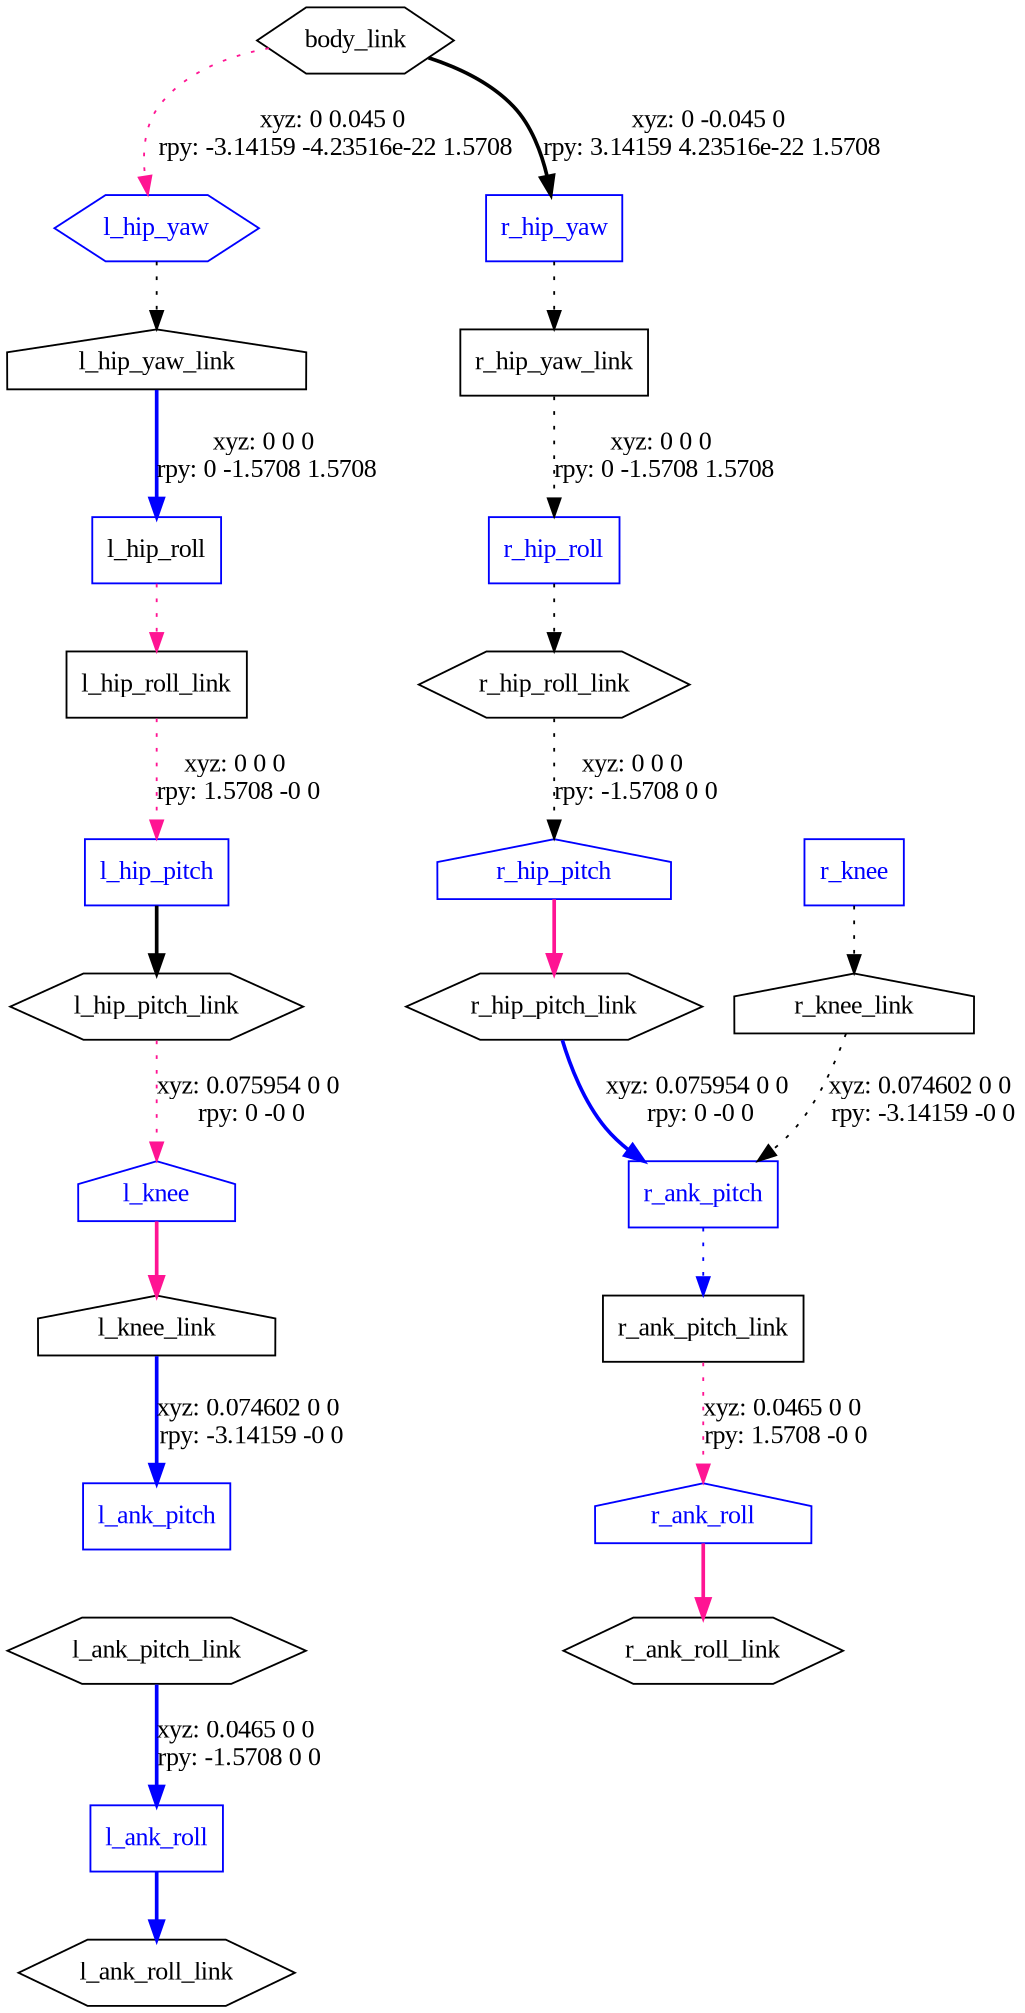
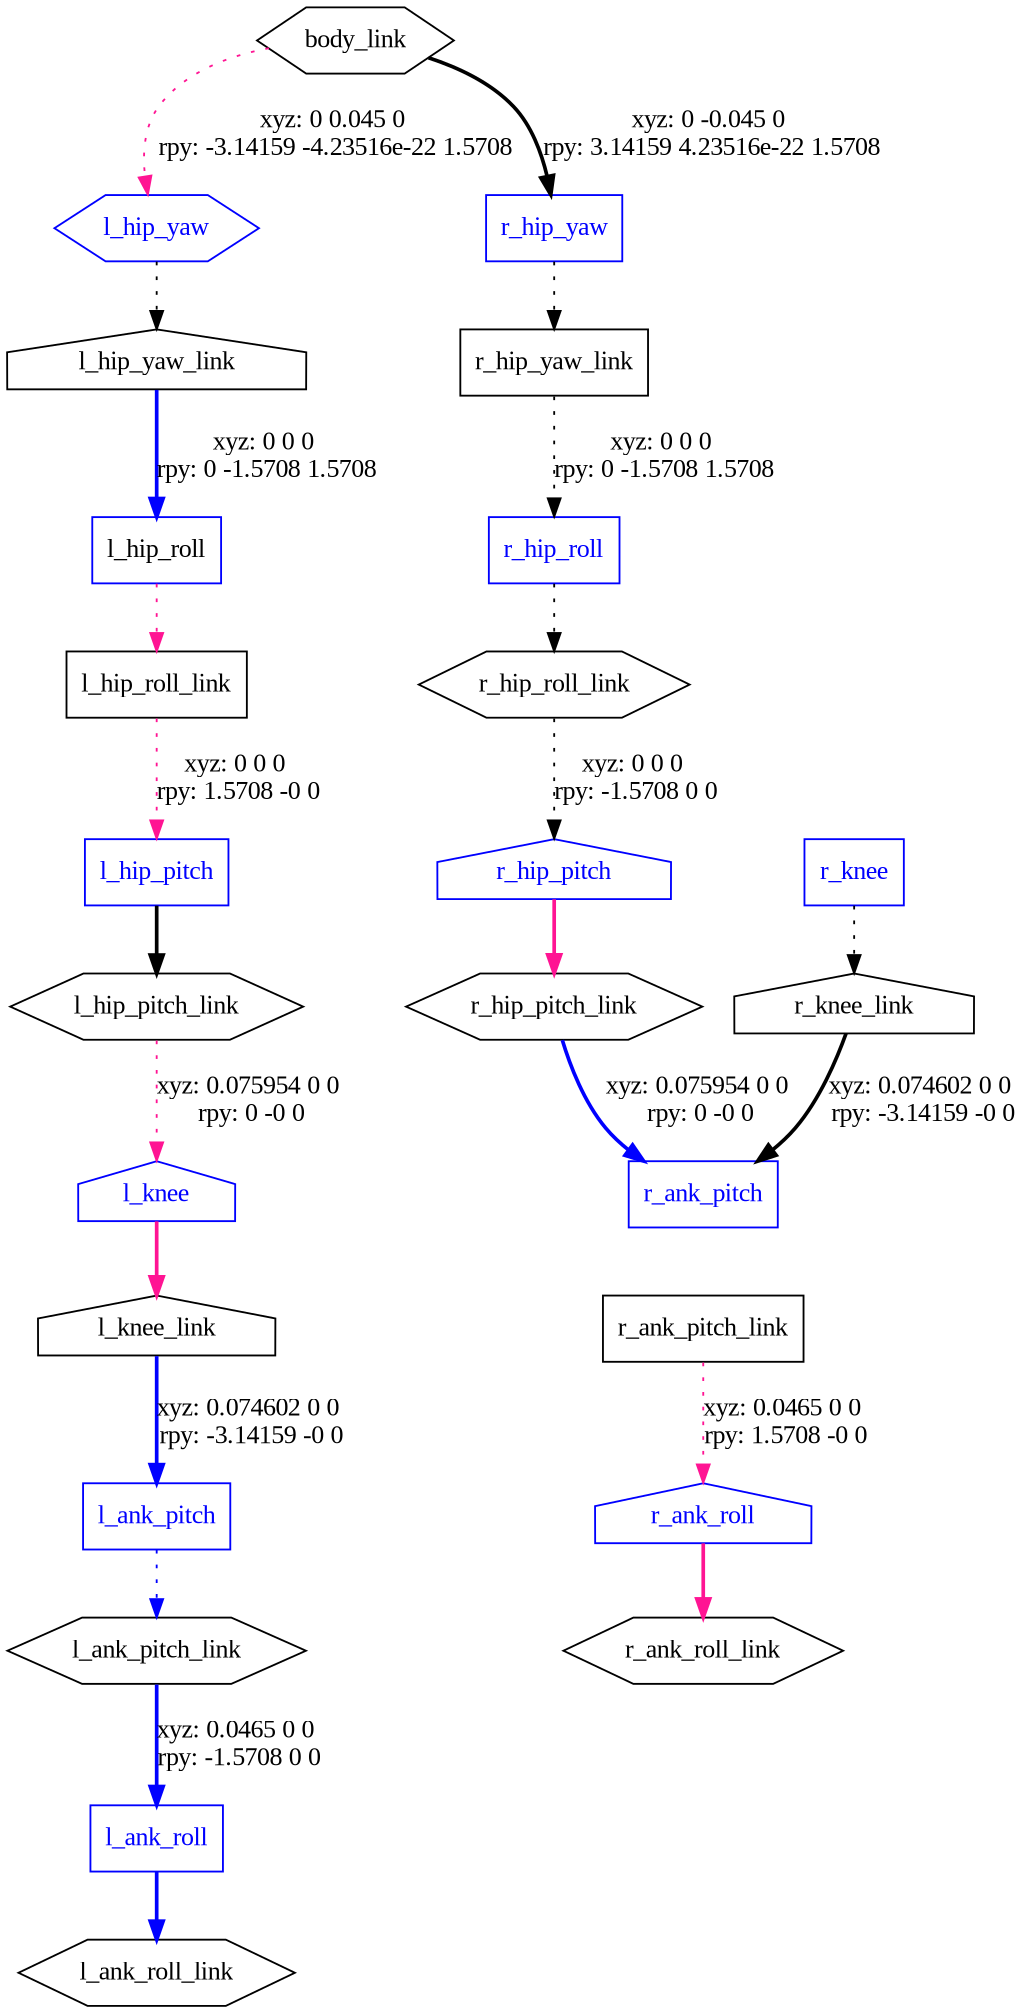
(817, 1097) -> (817, 1097)
(703, 1252) -> none
none -> (157, 1574)
